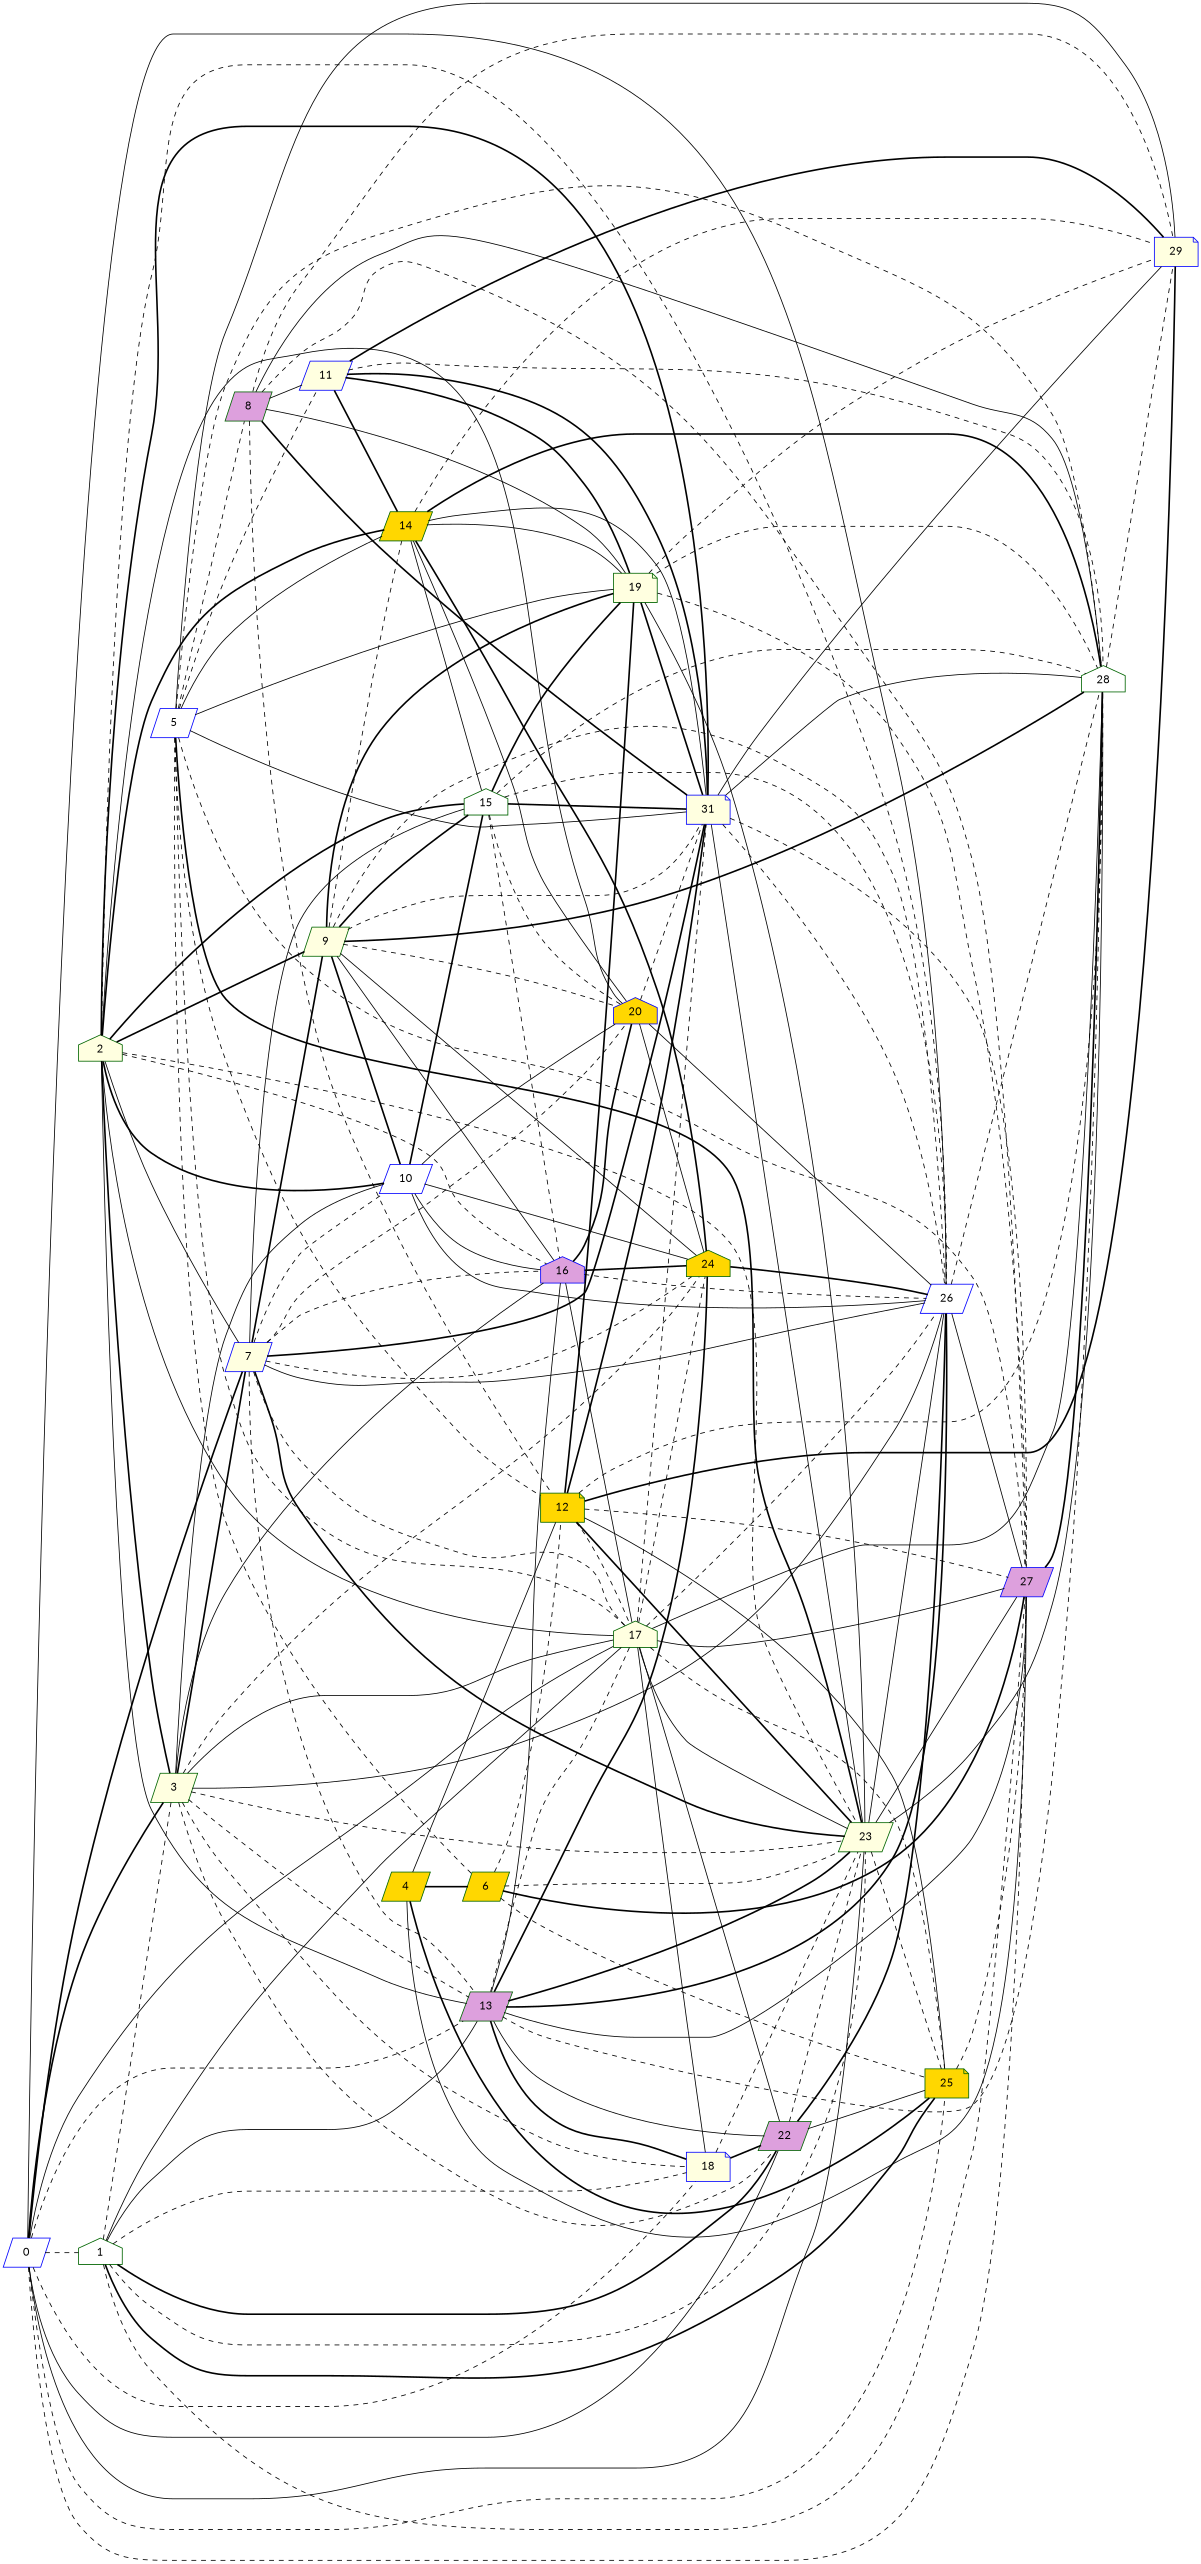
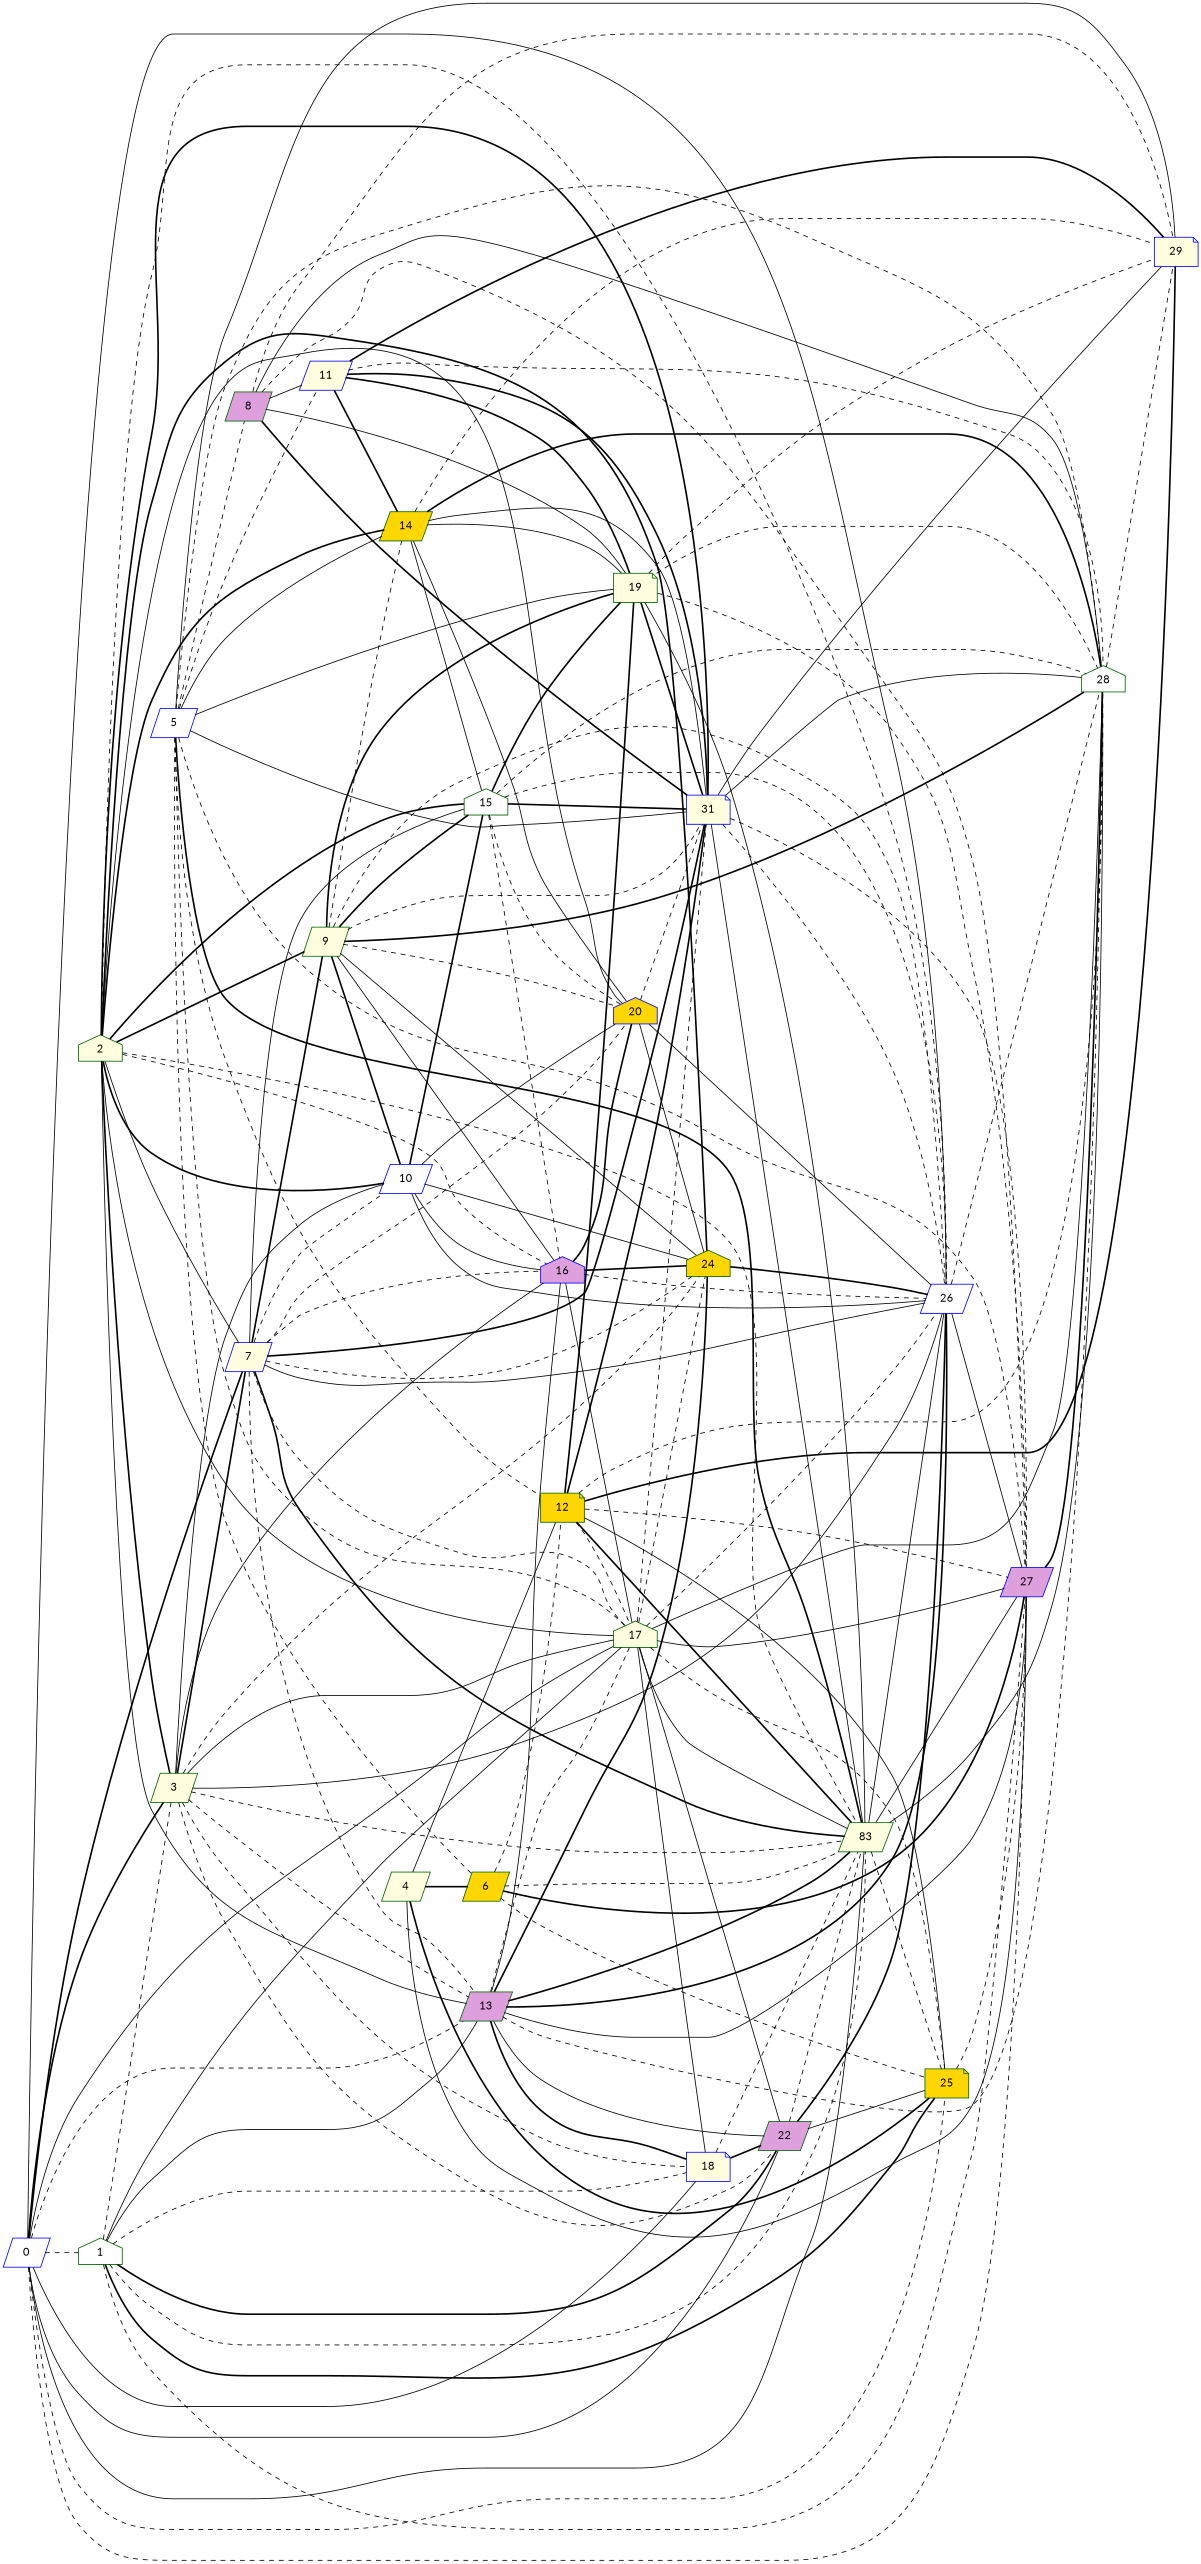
(611, 877) -> (433, 356)
(305, 985) -> none
(866, 1837) -> (866, 1837)
(406, 1887) -> (406, 1887)
(368, 2402) -> (368, 2402)
